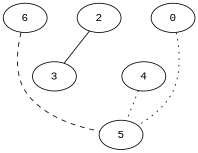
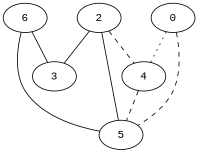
none -> (40, 47)
none -> (121, 47)
none -> (158, 47)
none -> (110, 76)
(175, 86) -> (175, 86)
(34, 101) -> (34, 101)
(132, 106) -> (132, 106)
